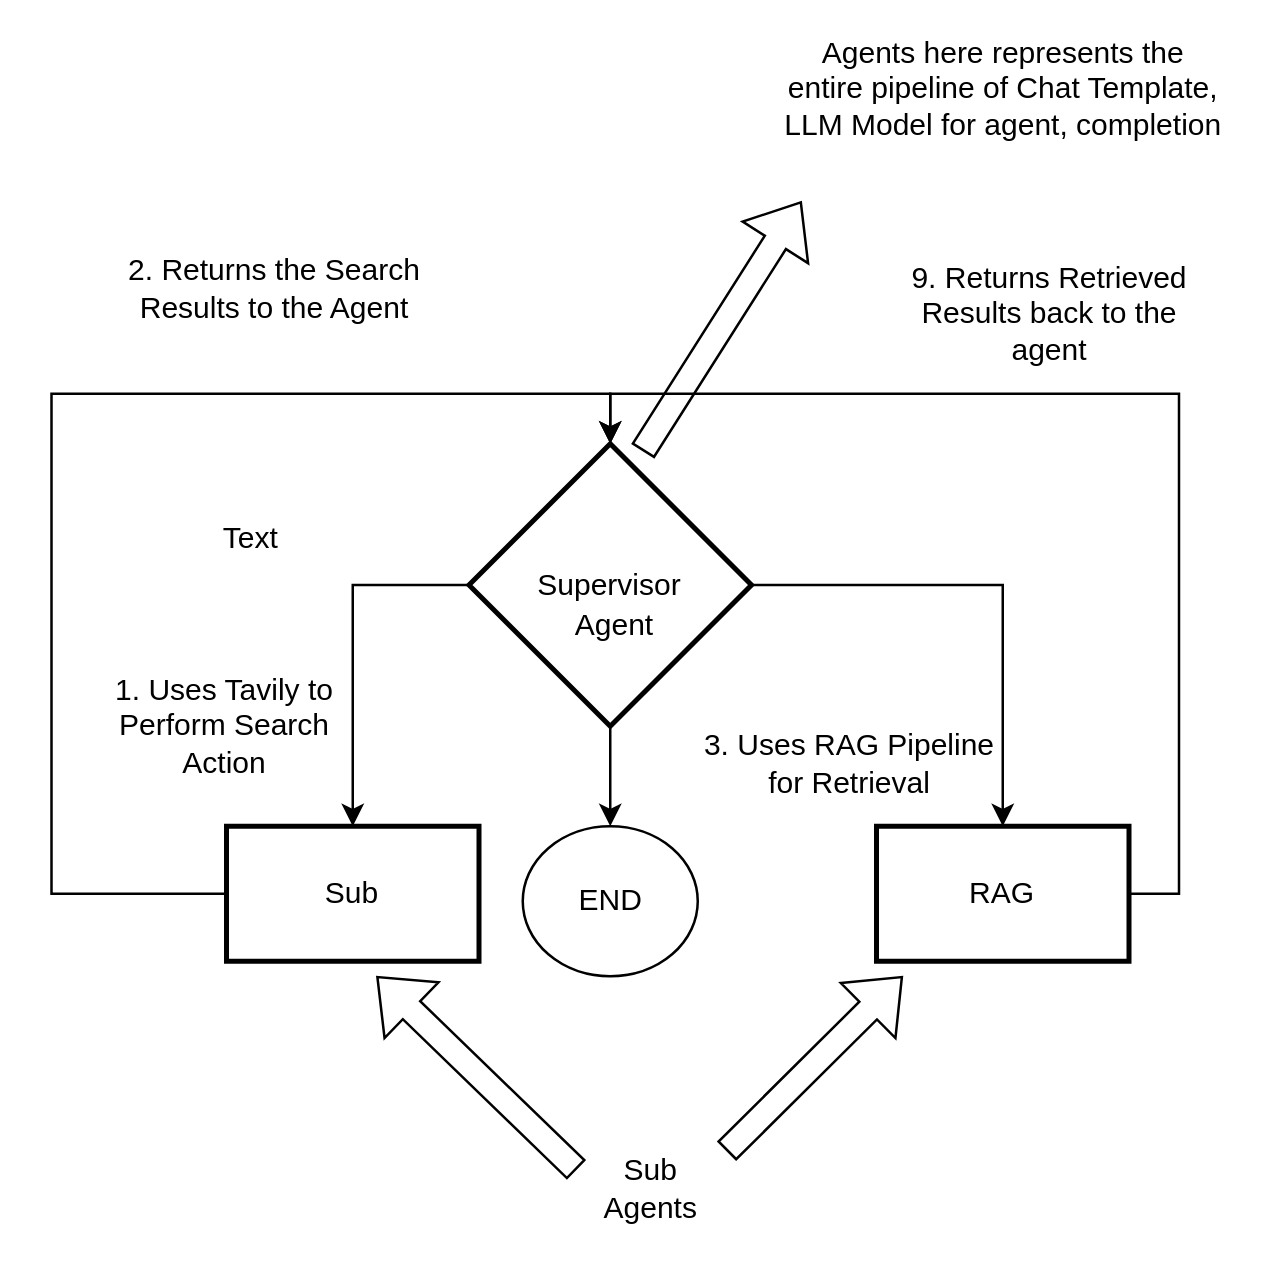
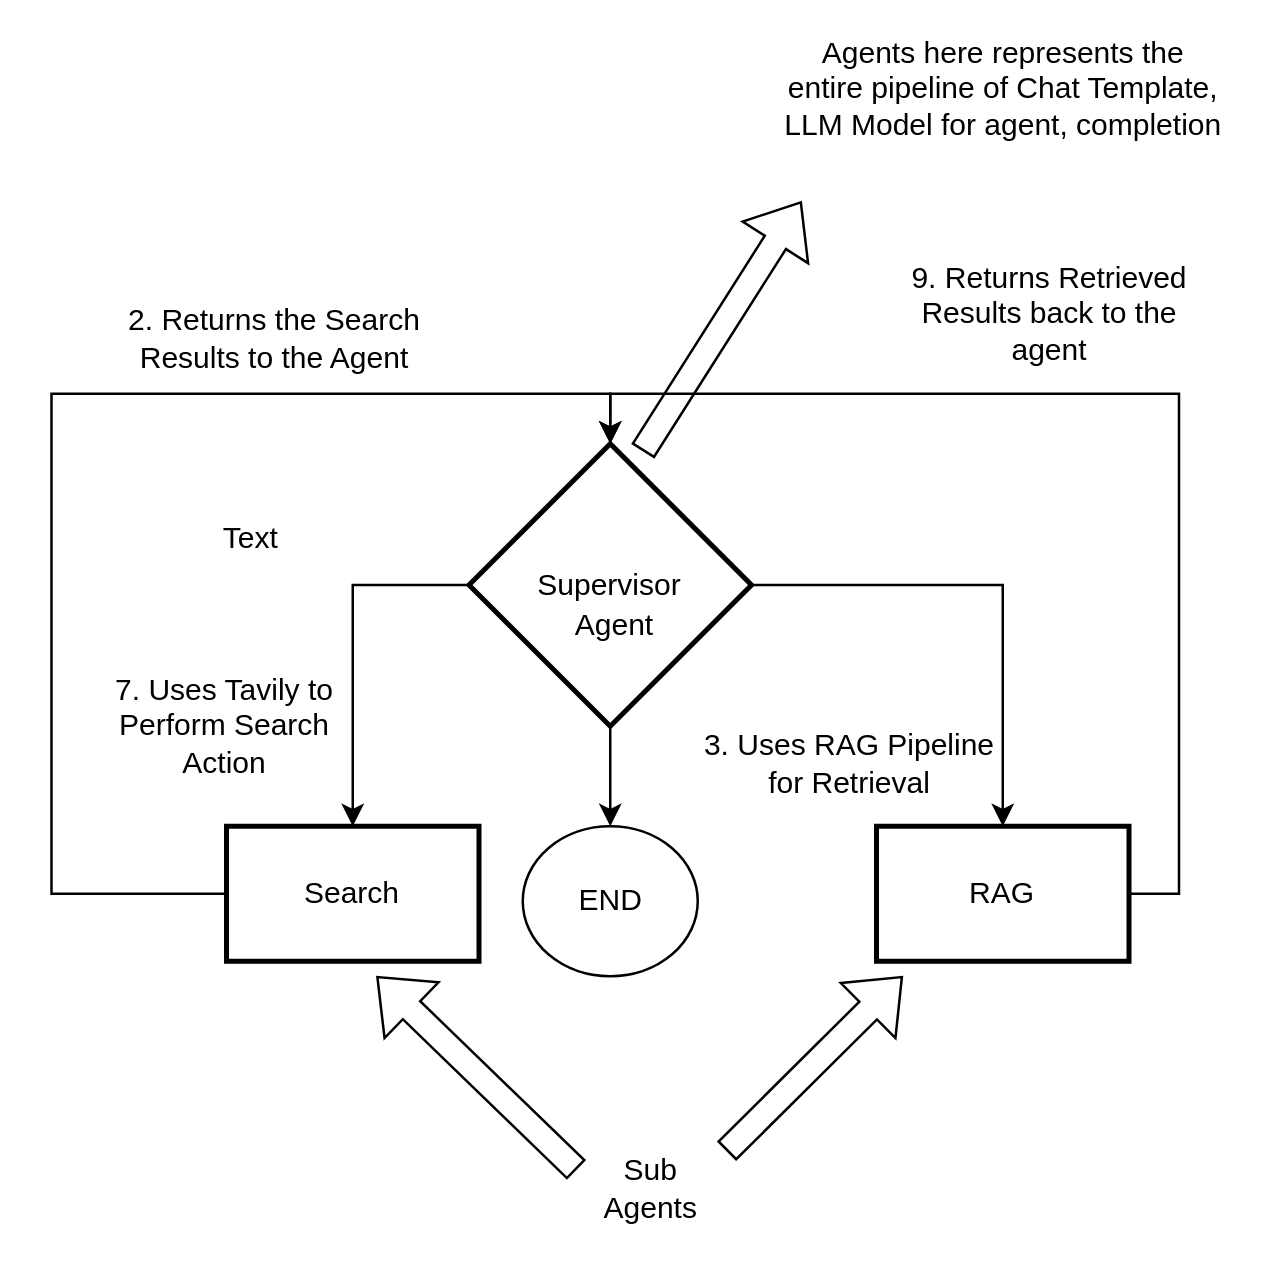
(275, 289) -> (275, 339)
(225, 726) -> (225, 726)
(353, 894) -> (353, 894)
